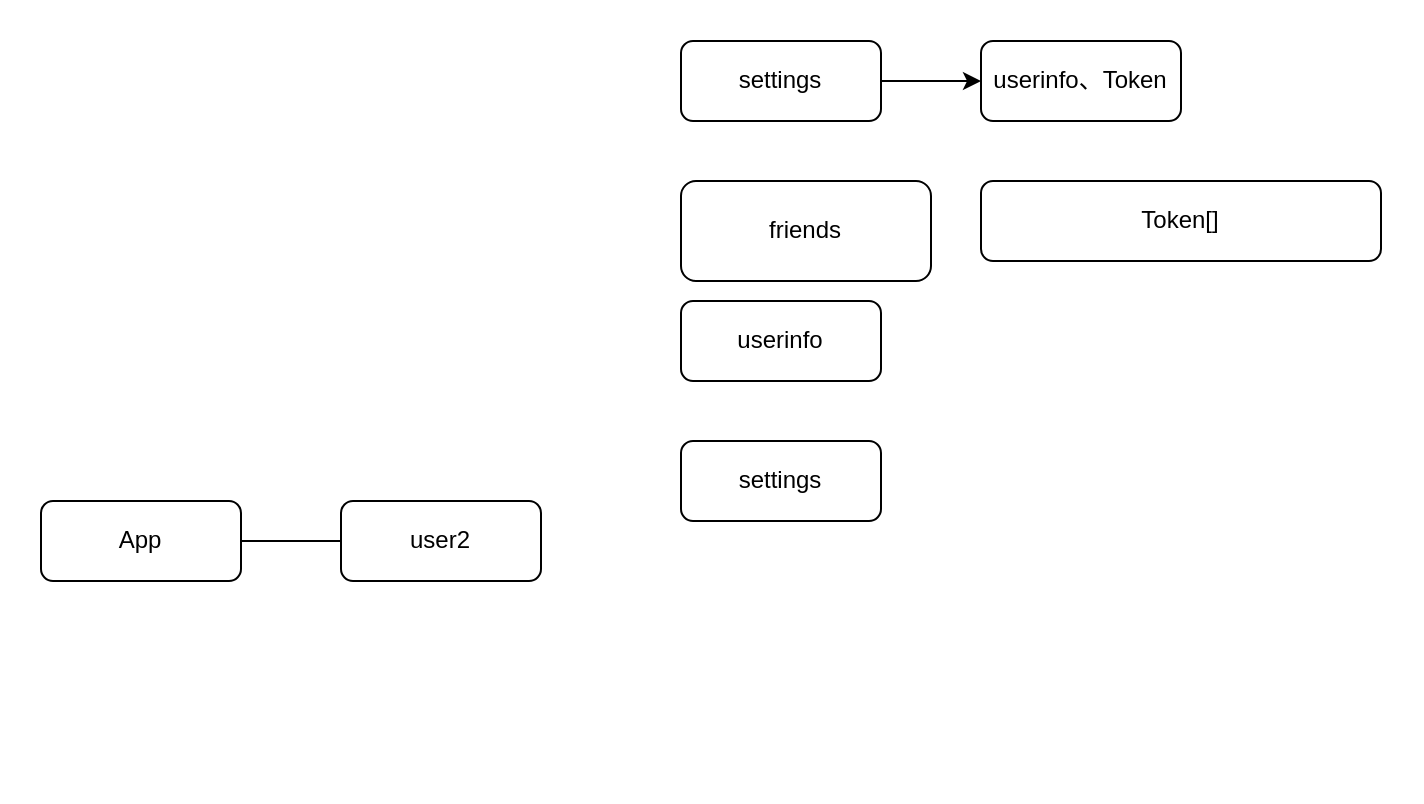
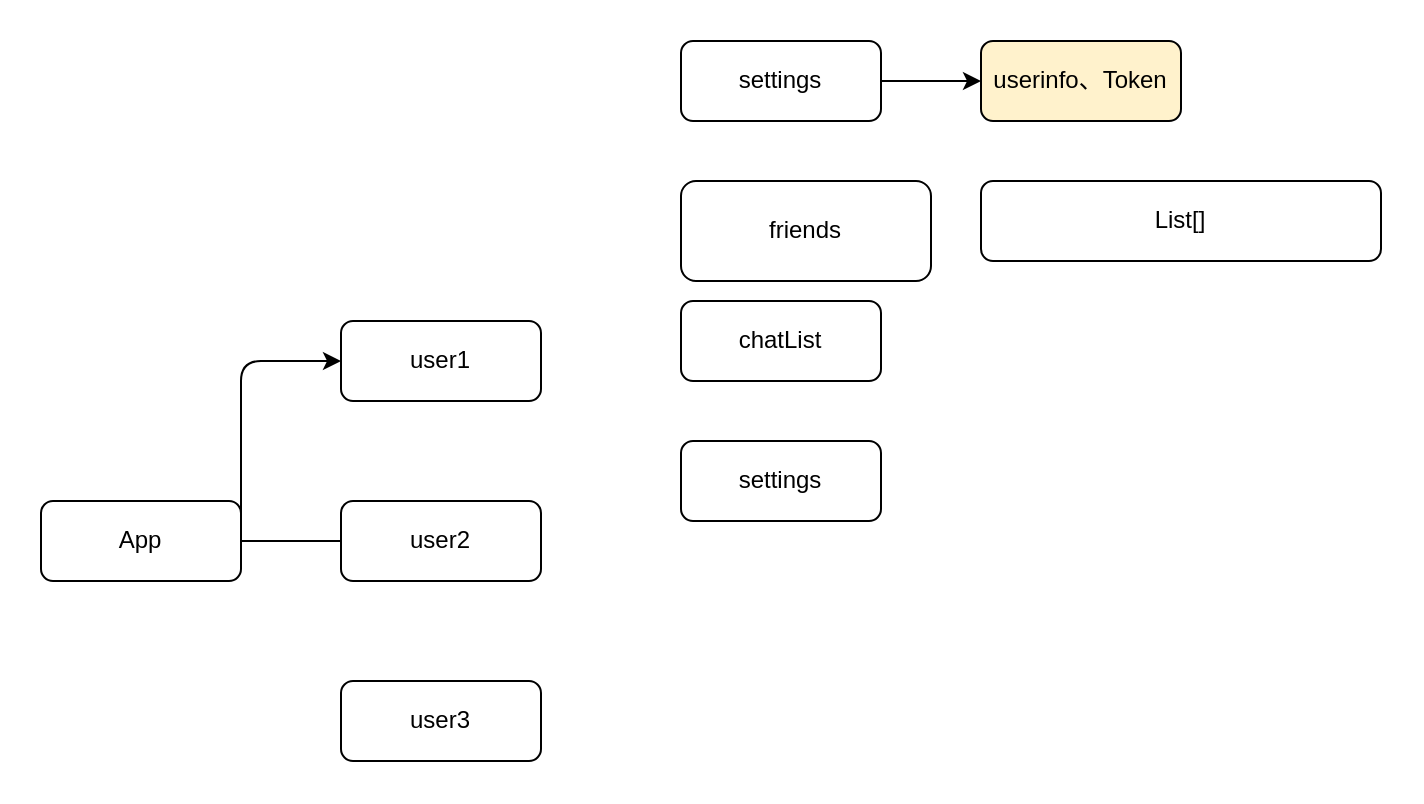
(1081, 81) -> (1081, 81)
(1181, 221) -> (1181, 221)
(781, 341) -> (781, 341)
none -> (441, 361)
none -> (241, 400)
none -> (441, 721)
